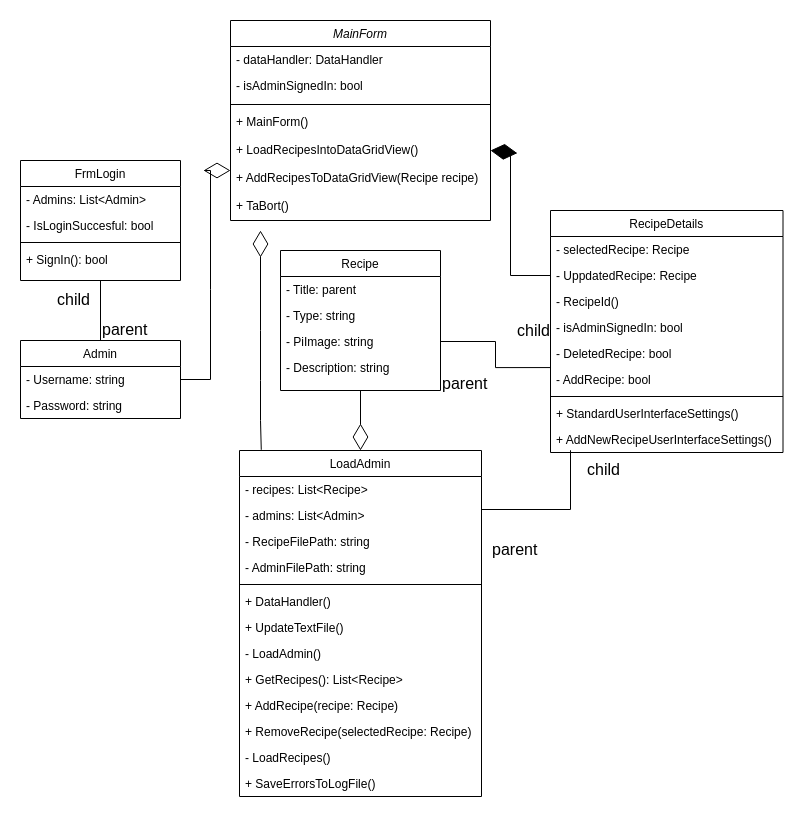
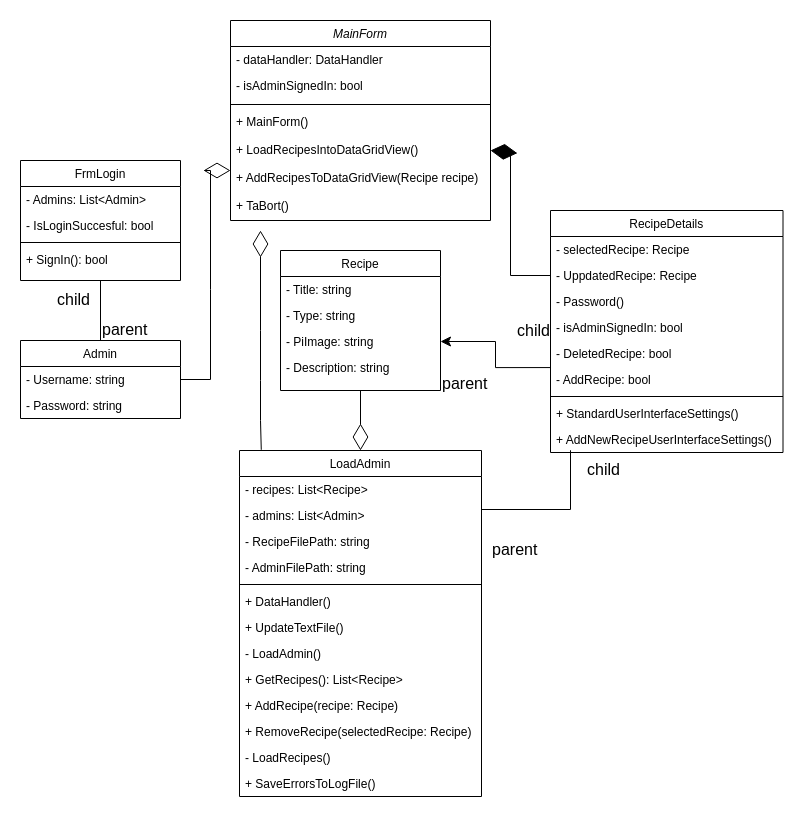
(329, 290) -> (327, 290)
(593, 302) -> (595, 302)
(447, 342) -> (450, 342)
